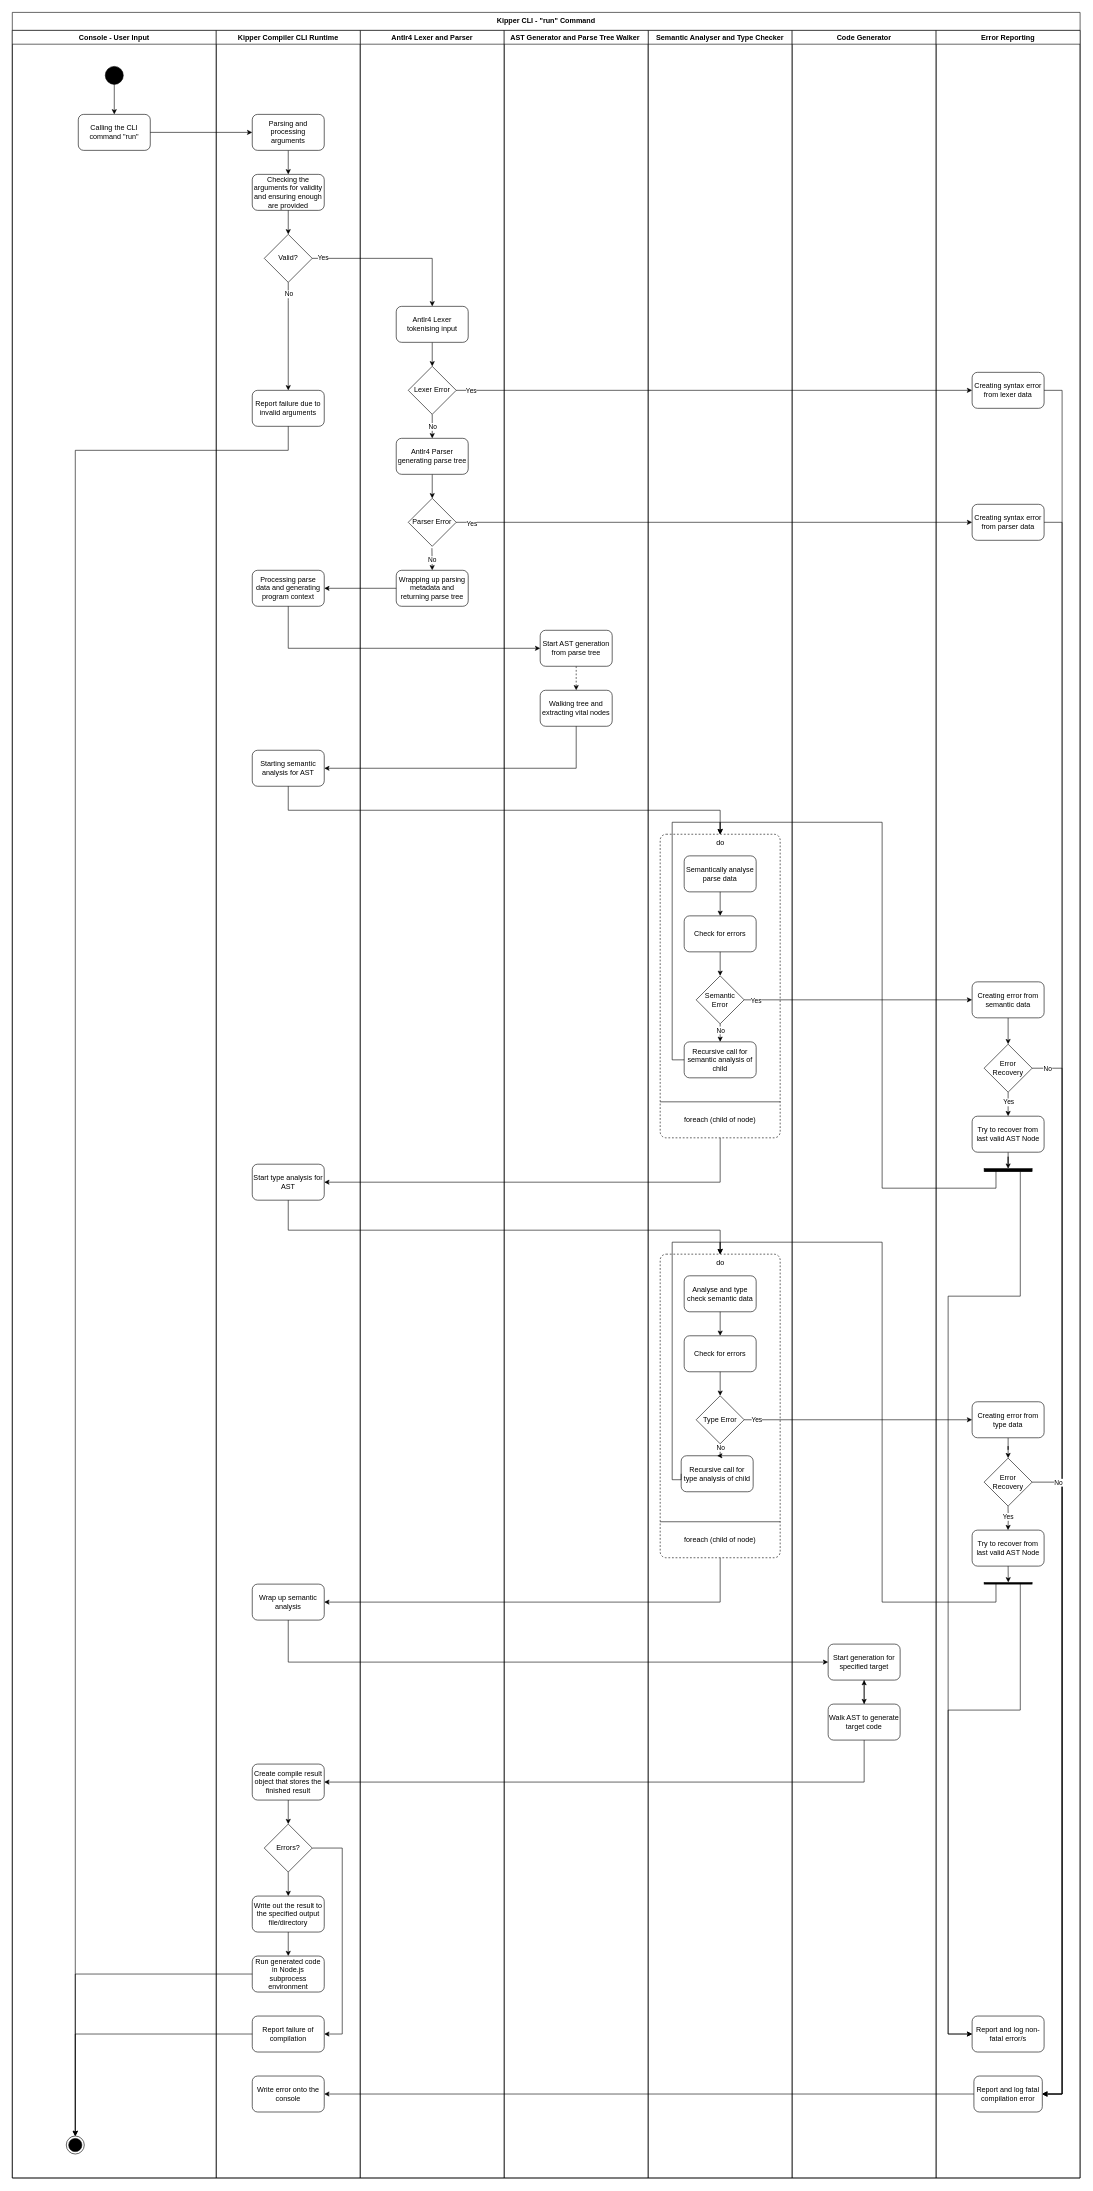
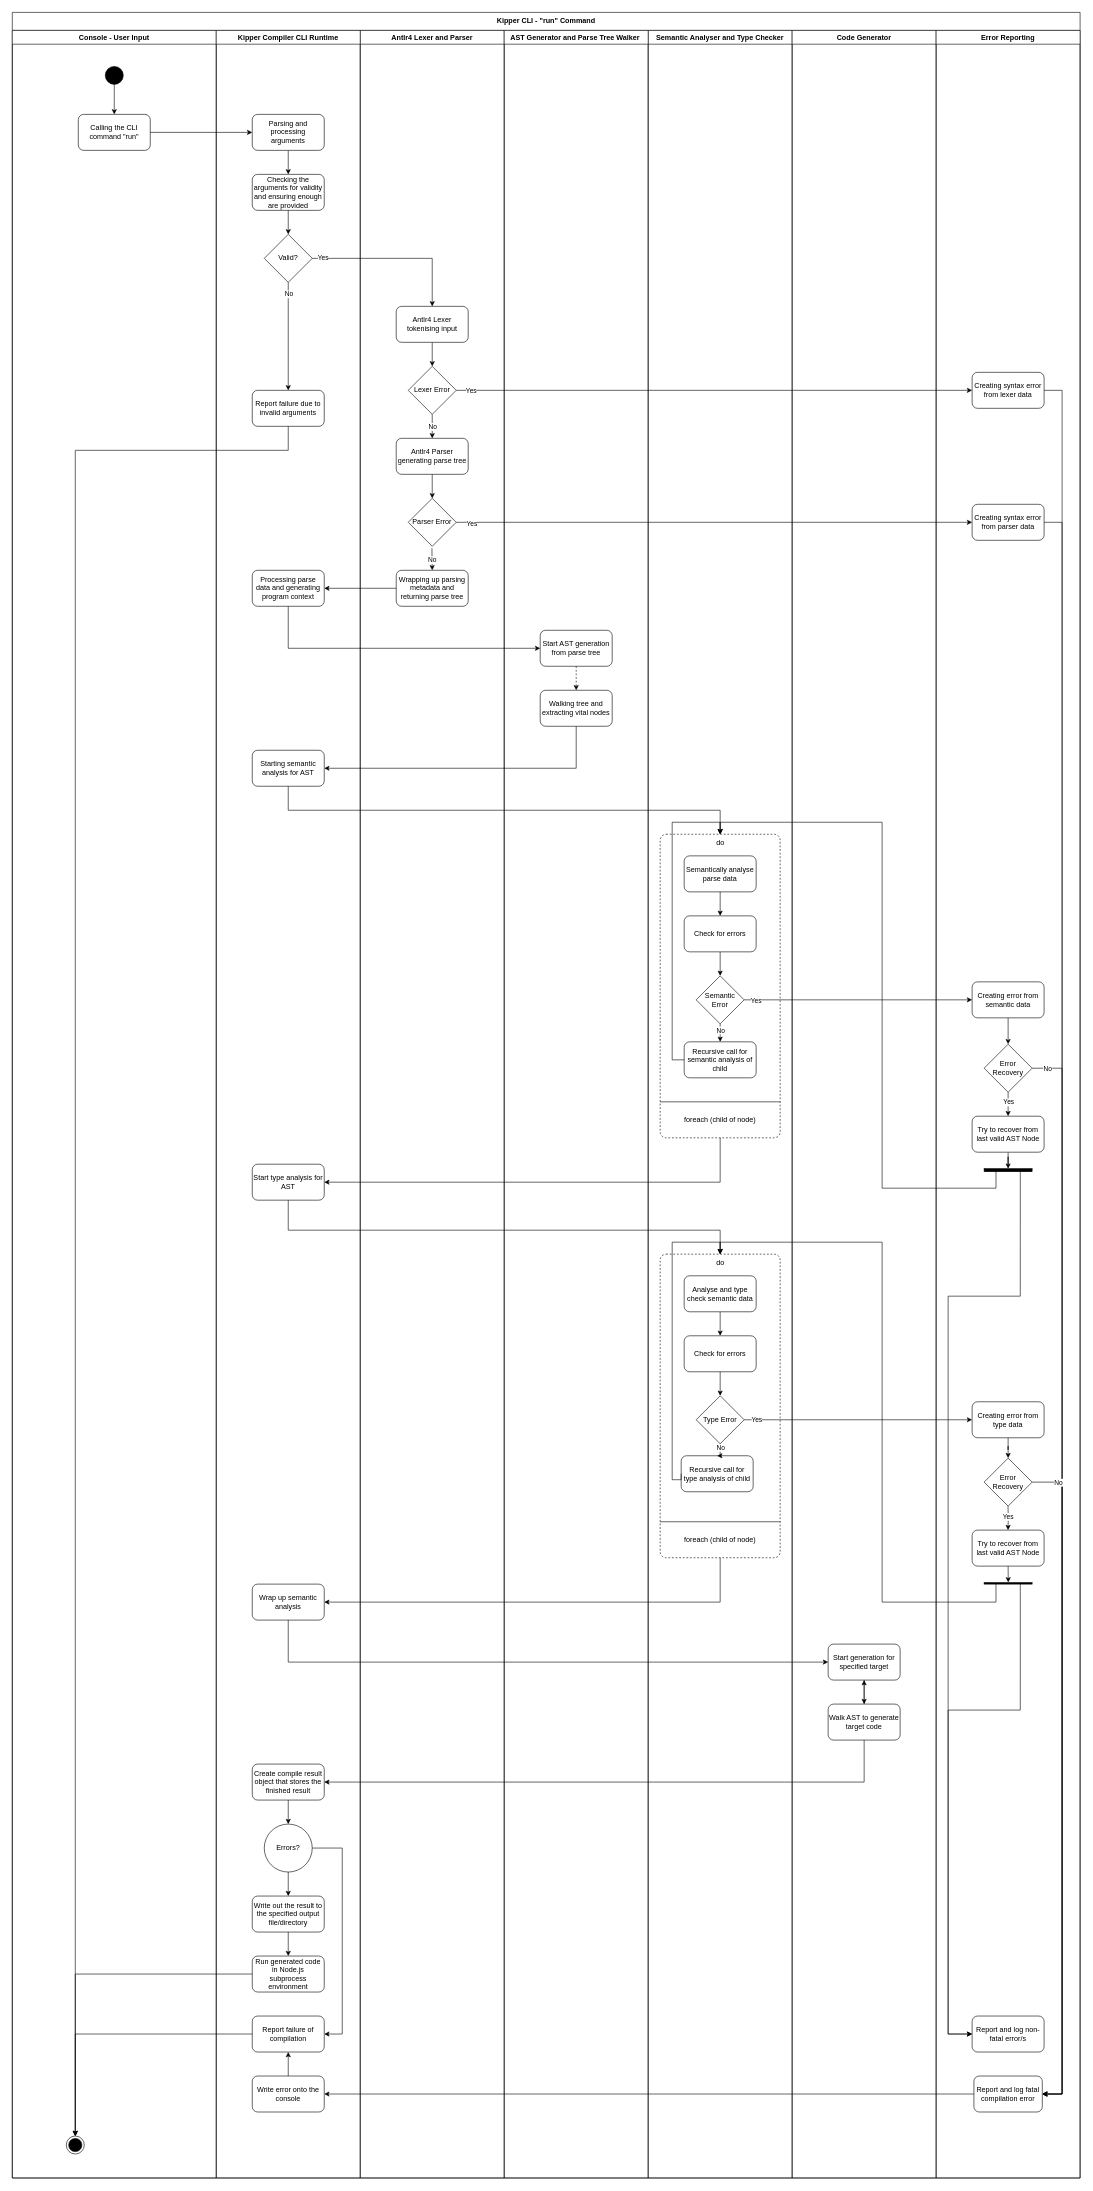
(288, 1848) -> (288, 1848)
none -> (288, 2057)
